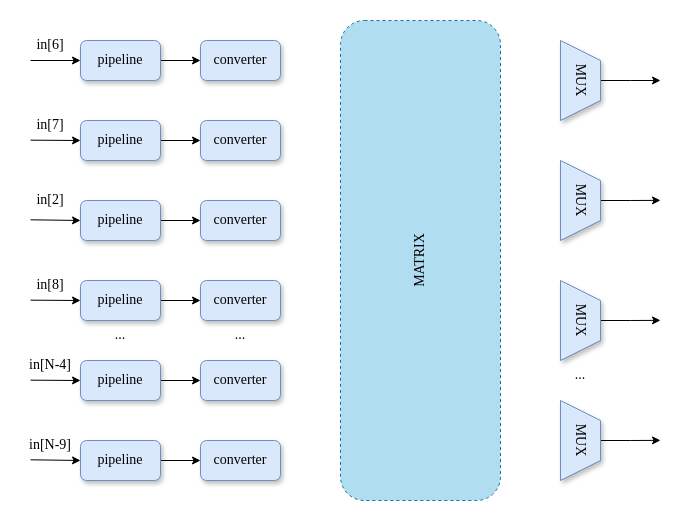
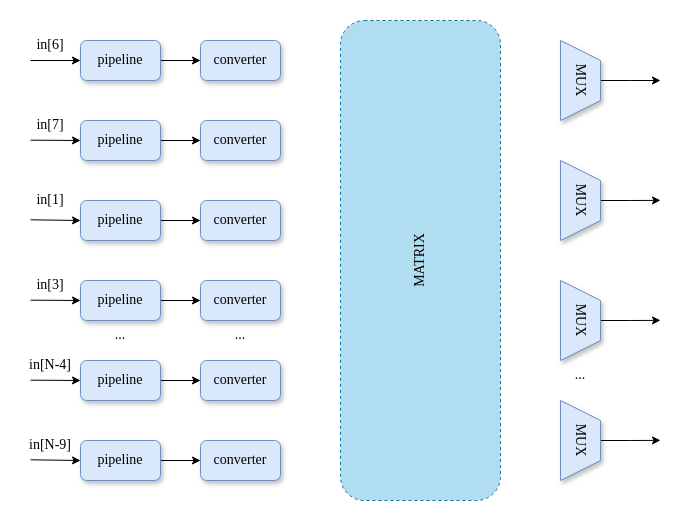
(51, 201) -> (51, 201)
(51, 286) -> (51, 286)
